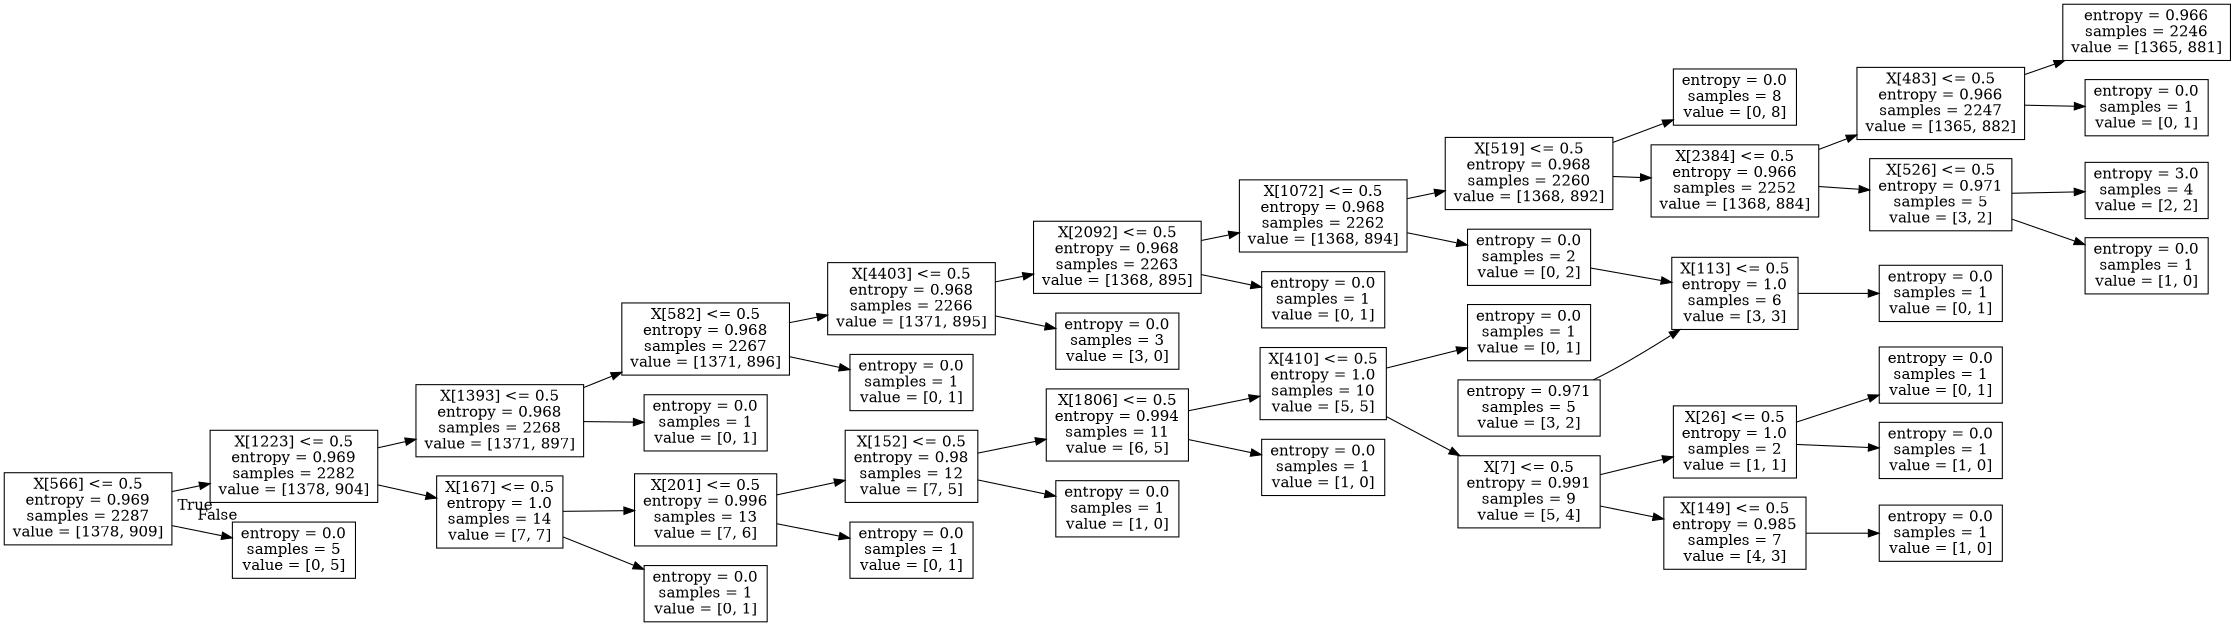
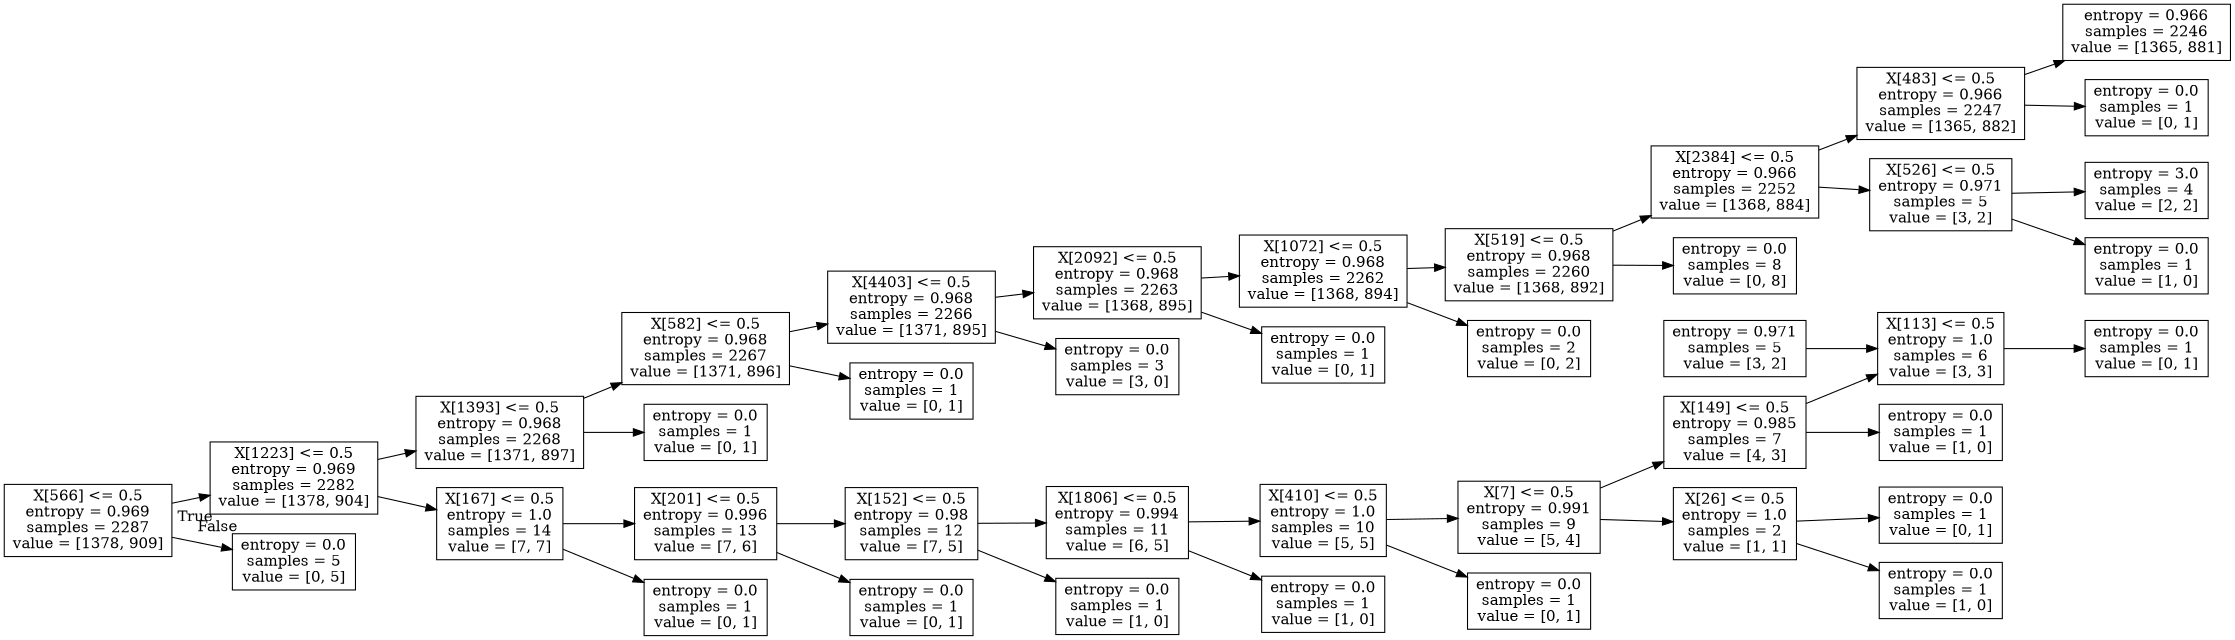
(1626, 274) -> (1837, 391)
